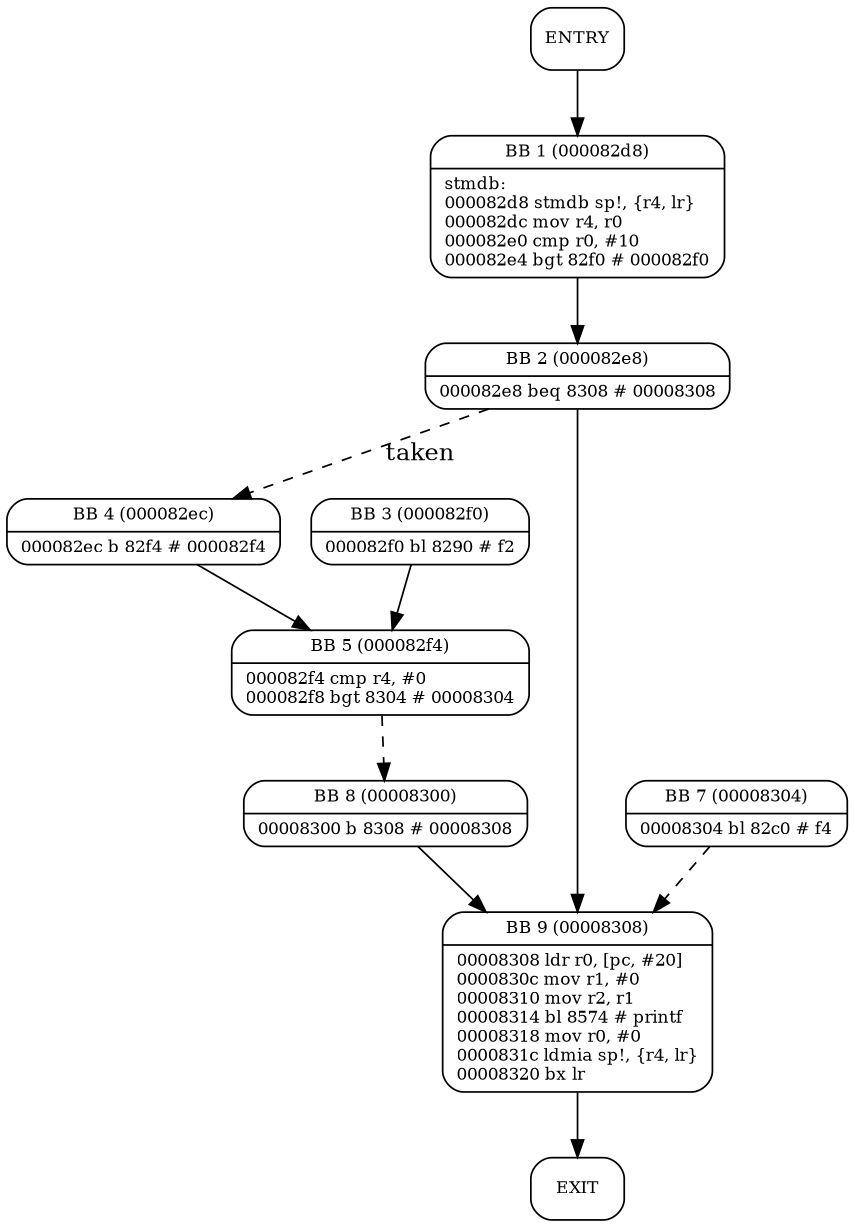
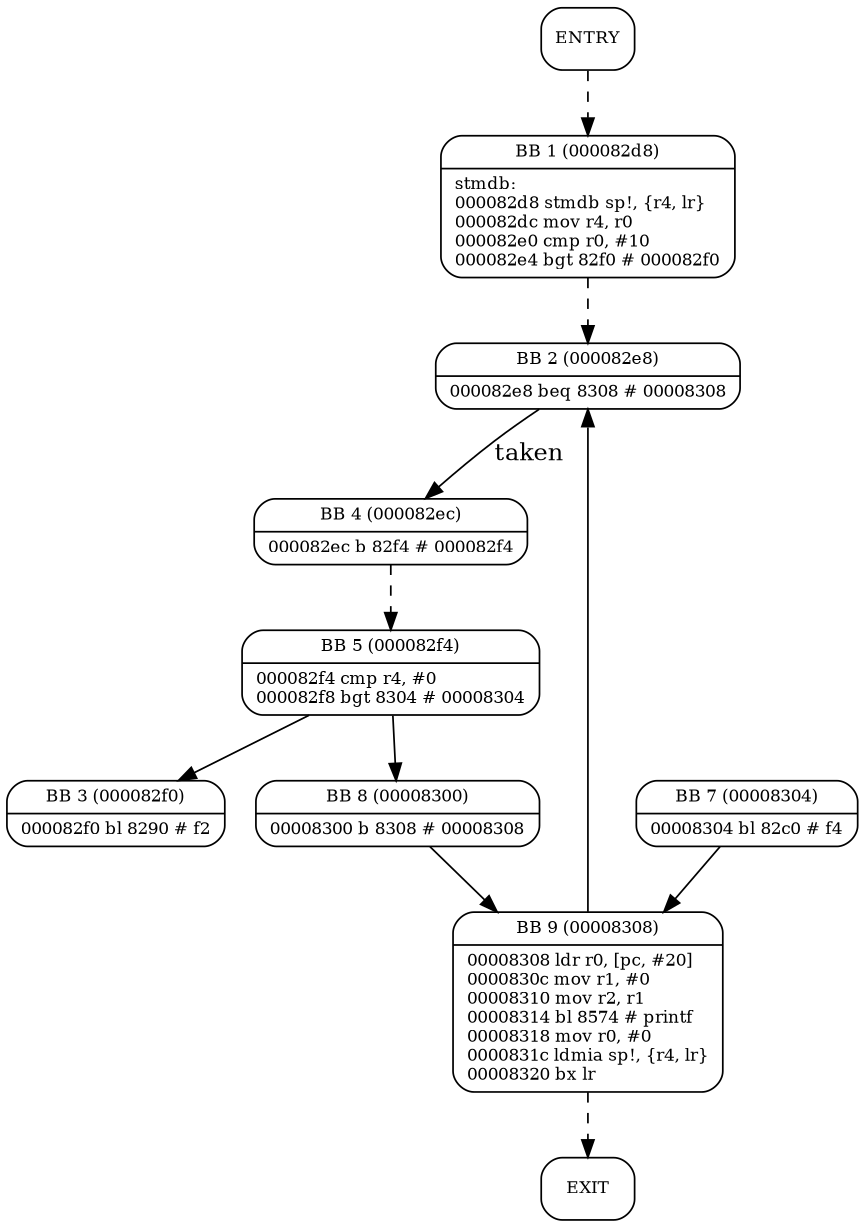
(578, 94) -> (588, 94)
(578, 302) -> (588, 302)
(369, 451) -> (488, 446)
(404, 589) -> (252, 744)
(246, 593) -> (391, 589)
(578, 652) -> (588, 670)
(383, 739) -> (394, 739)
(687, 873) -> (698, 873)
(578, 1116) -> (588, 1116)
